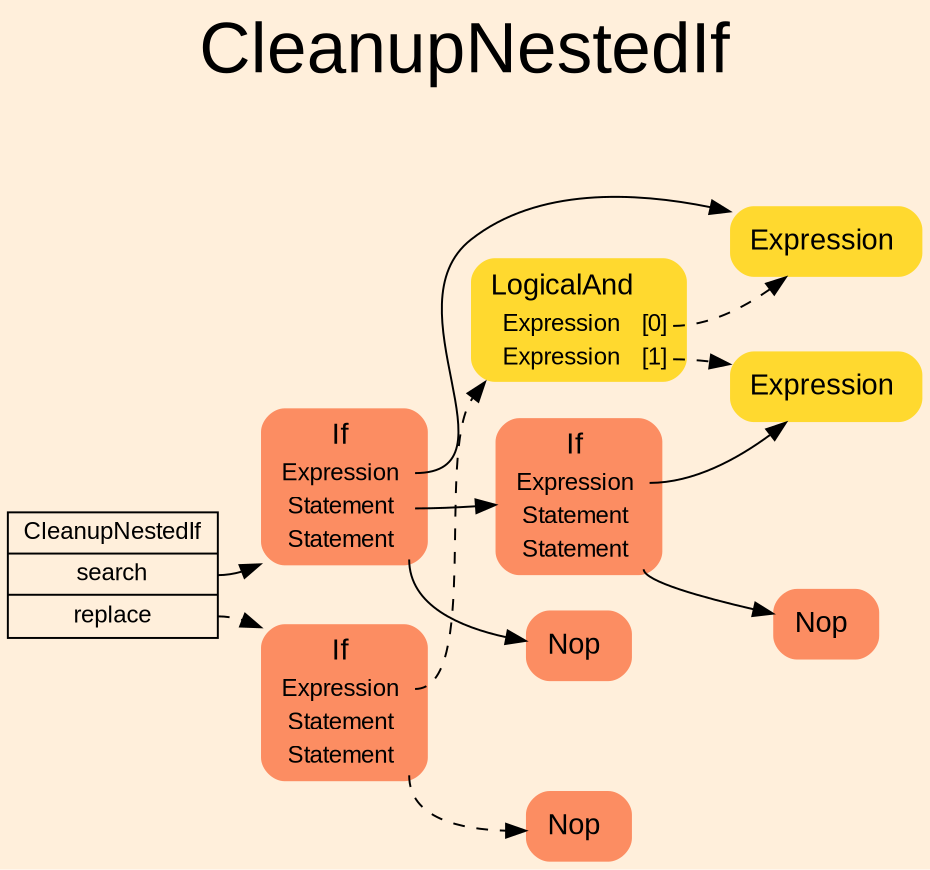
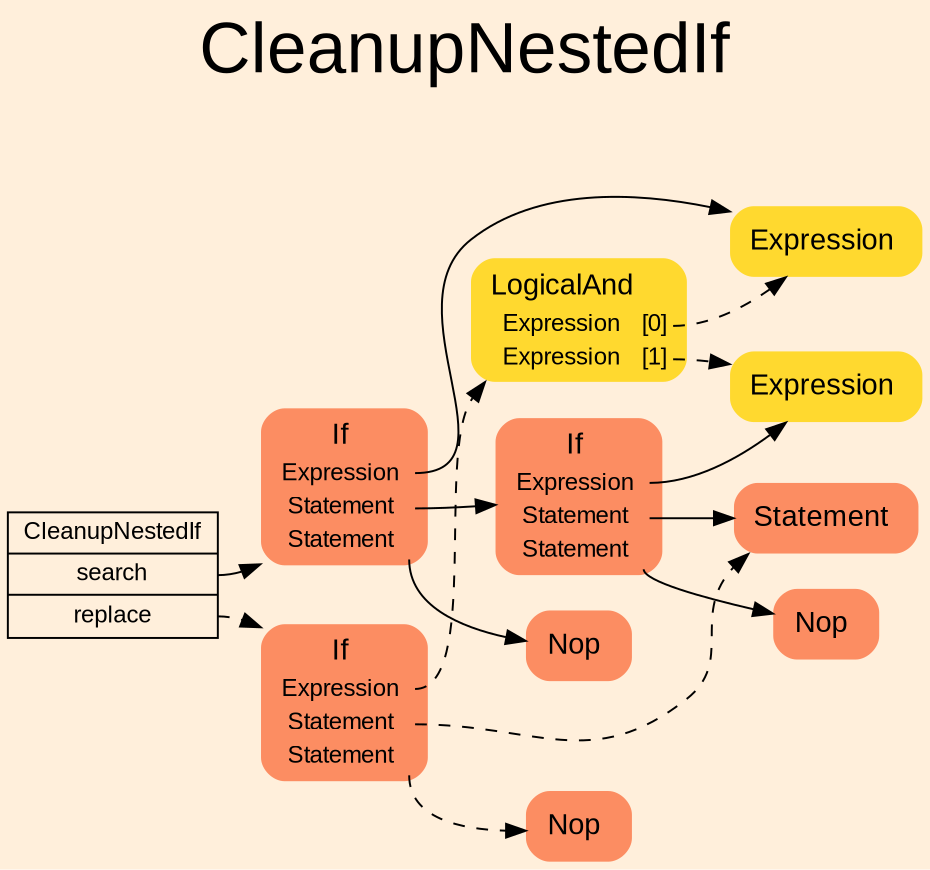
none -> (826, 518)
